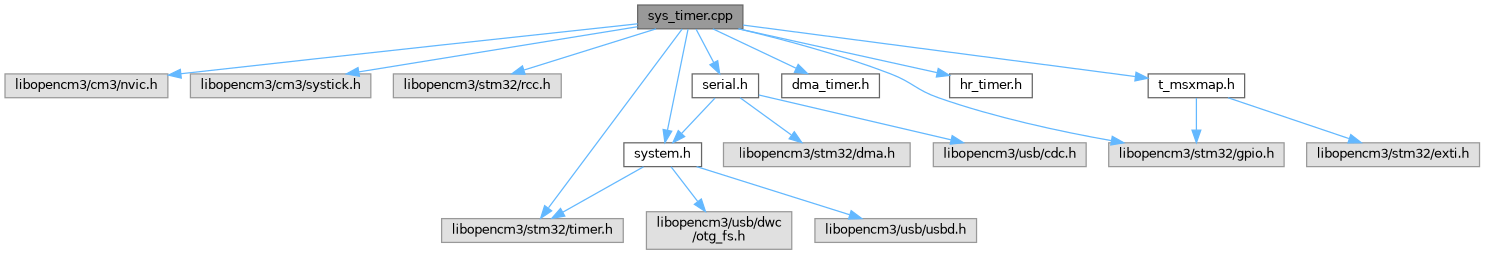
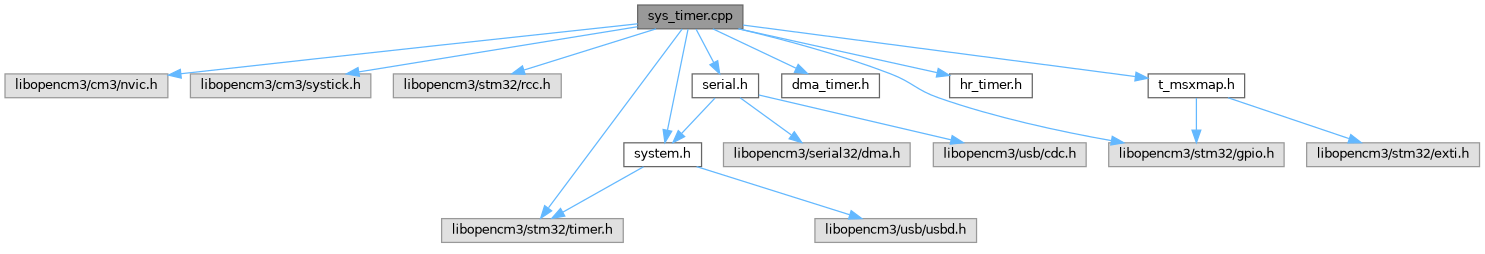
(817, 155) -> (817, 155)
(719, 231) -> none
